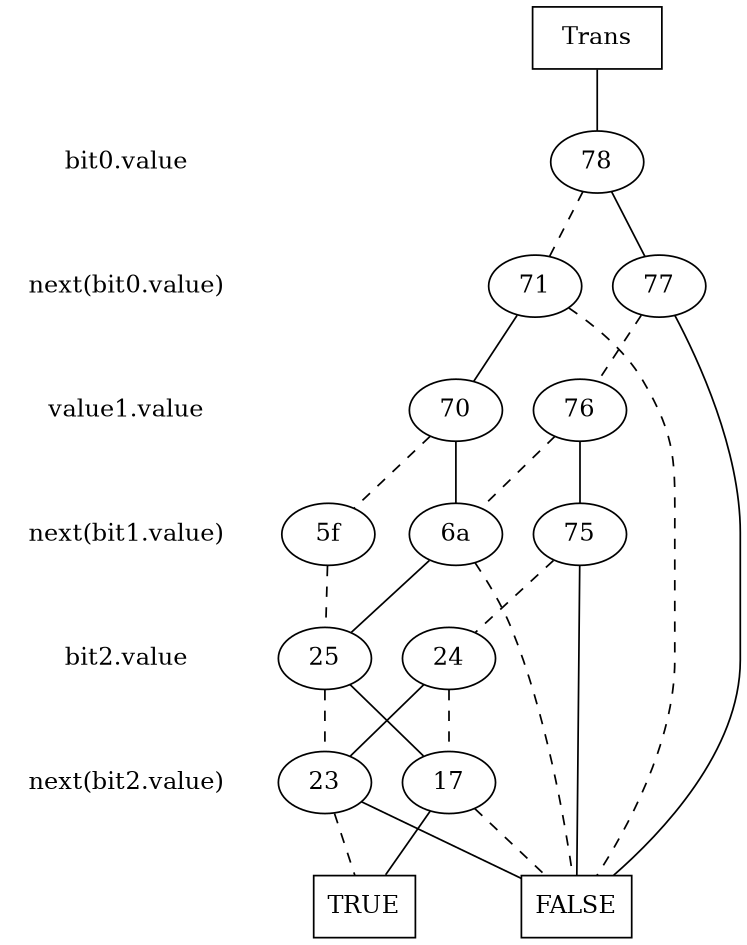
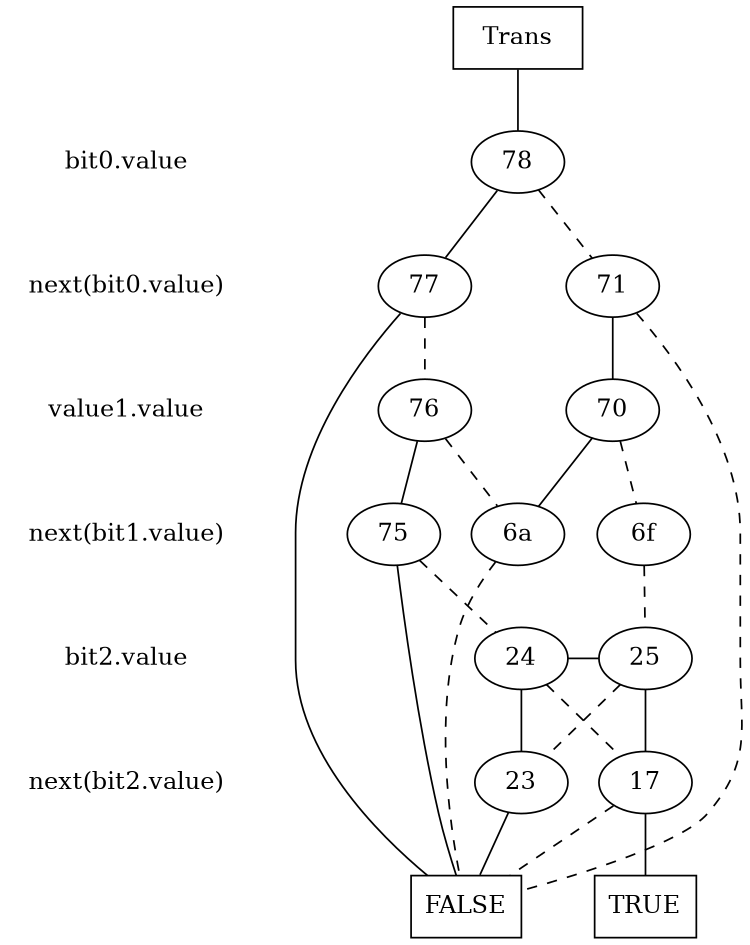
(328, 534) -> (644, 534)
(390, 596) -> (583, 658)
(345, 844) -> none
